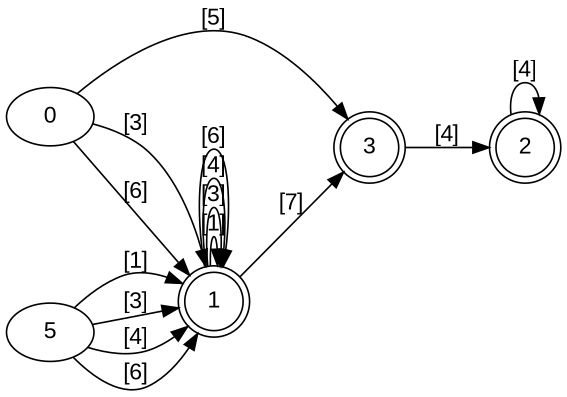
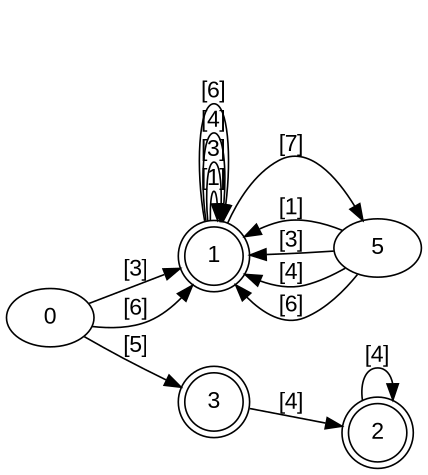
(286, 230) -> (286, 158)
